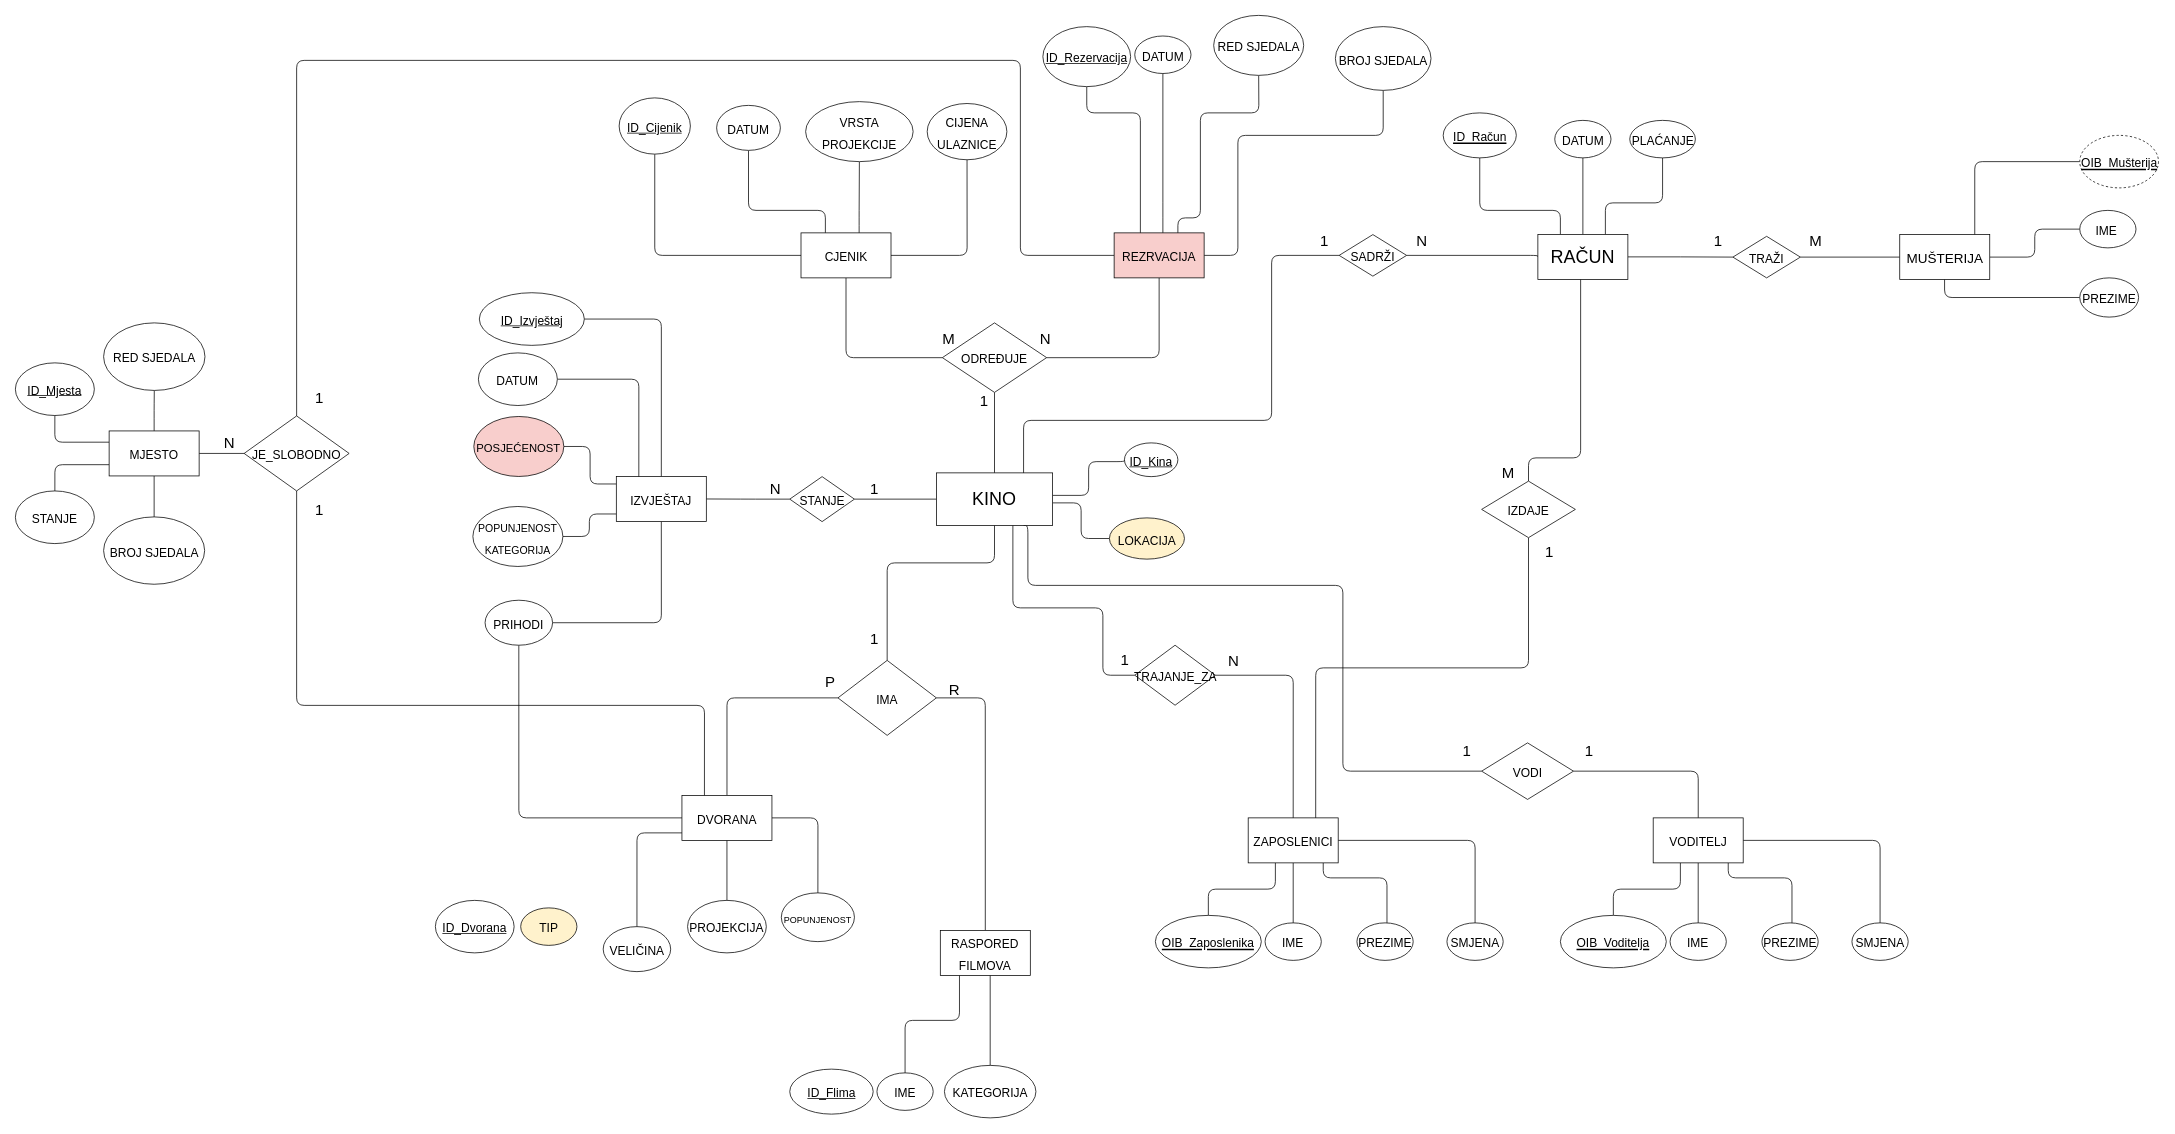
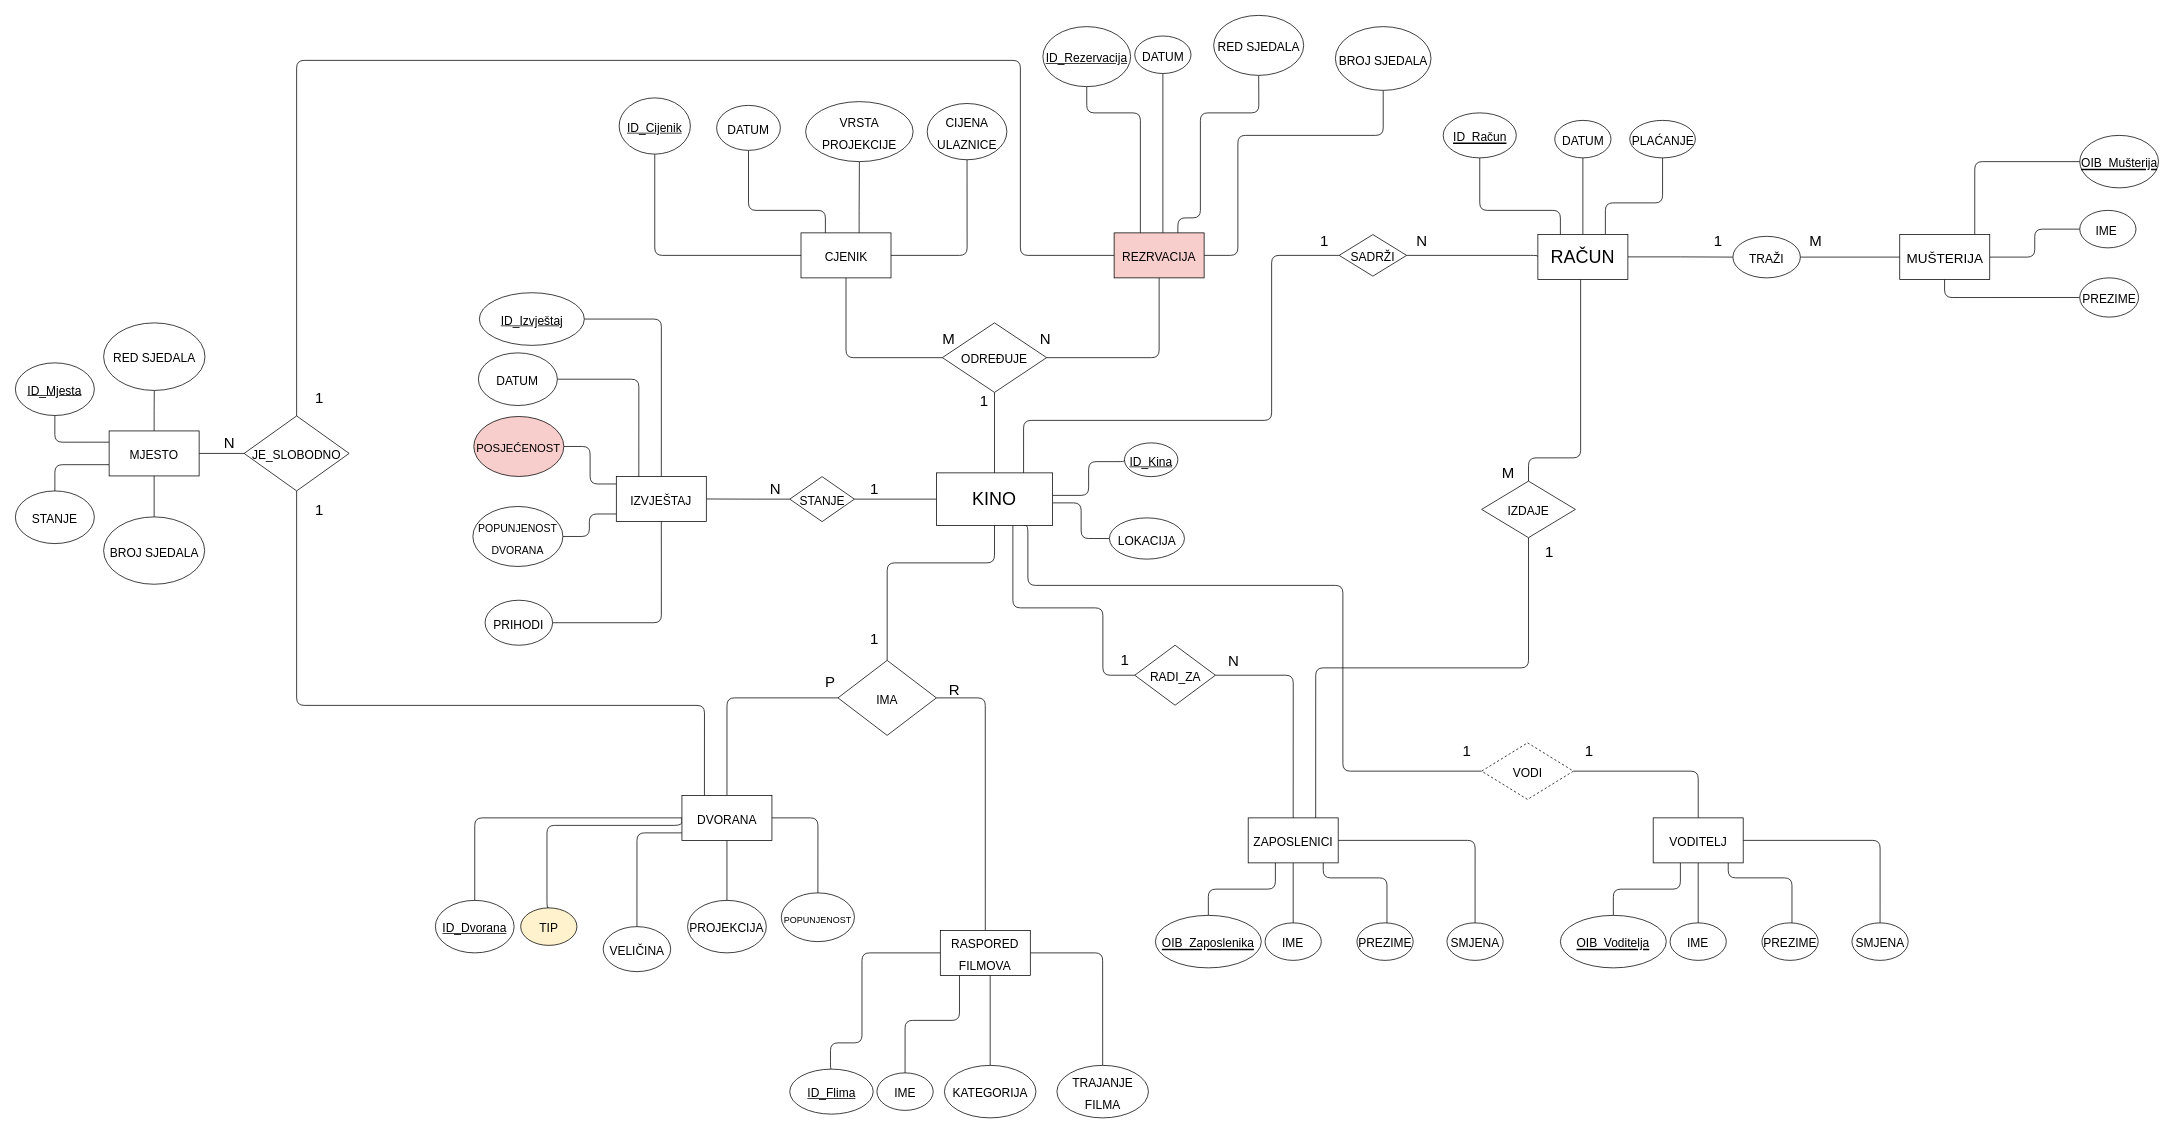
(2119, 162) -> (2119, 162)
(1767, 257) -> (1767, 257)
(518, 537) -> (518, 537)
(1147, 539) -> (1147, 539)
(1176, 675) -> (1176, 675)
(519, 731) -> (475, 837)
(1528, 771) -> (1528, 771)
none -> (575, 825)
none -> (1103, 975)
none -> (862, 986)
none -> (1103, 1092)
